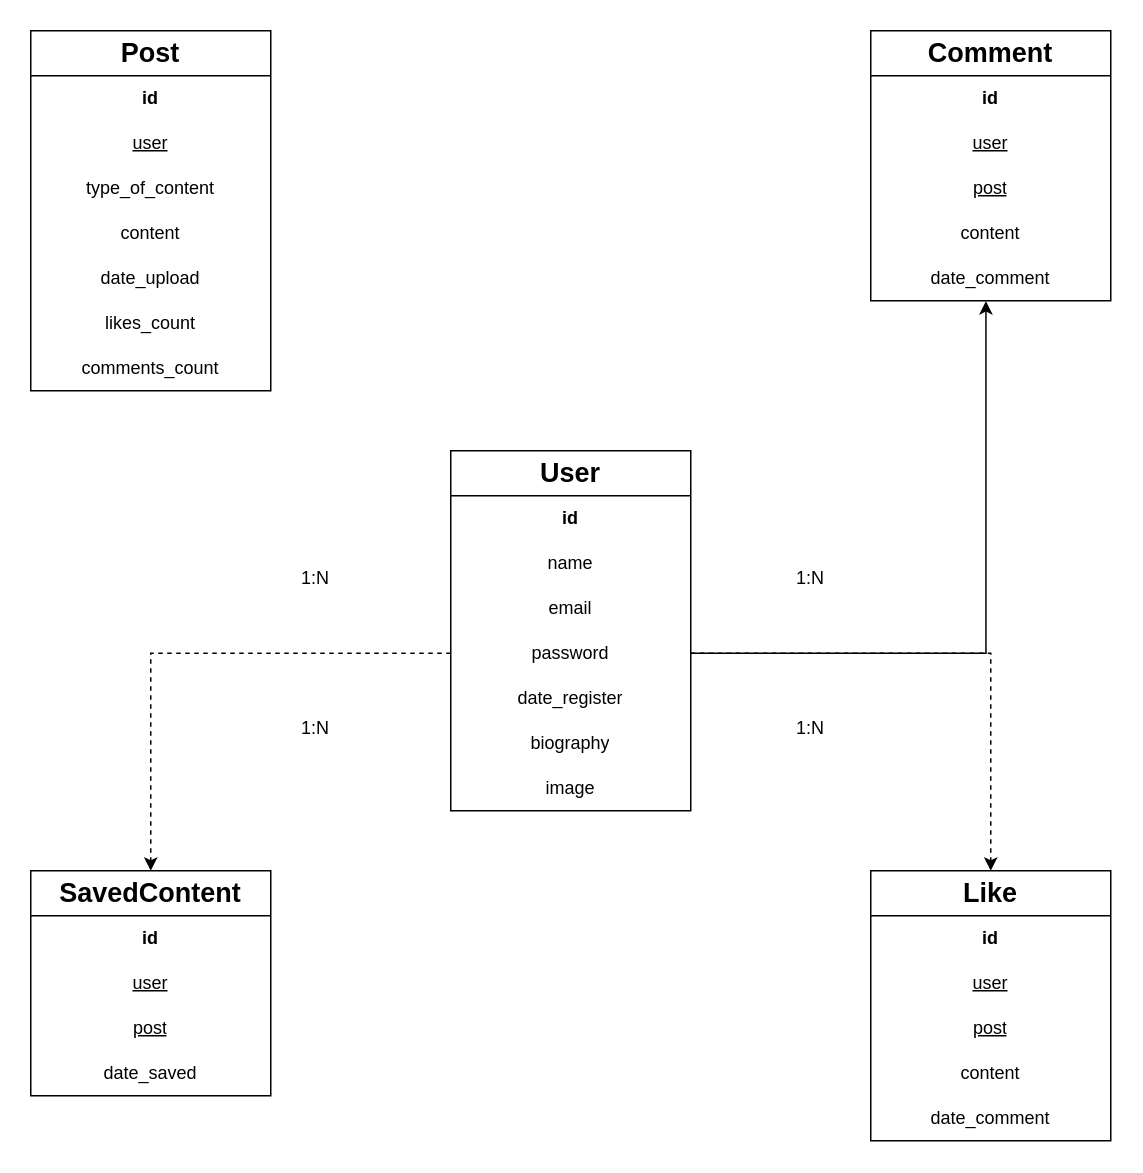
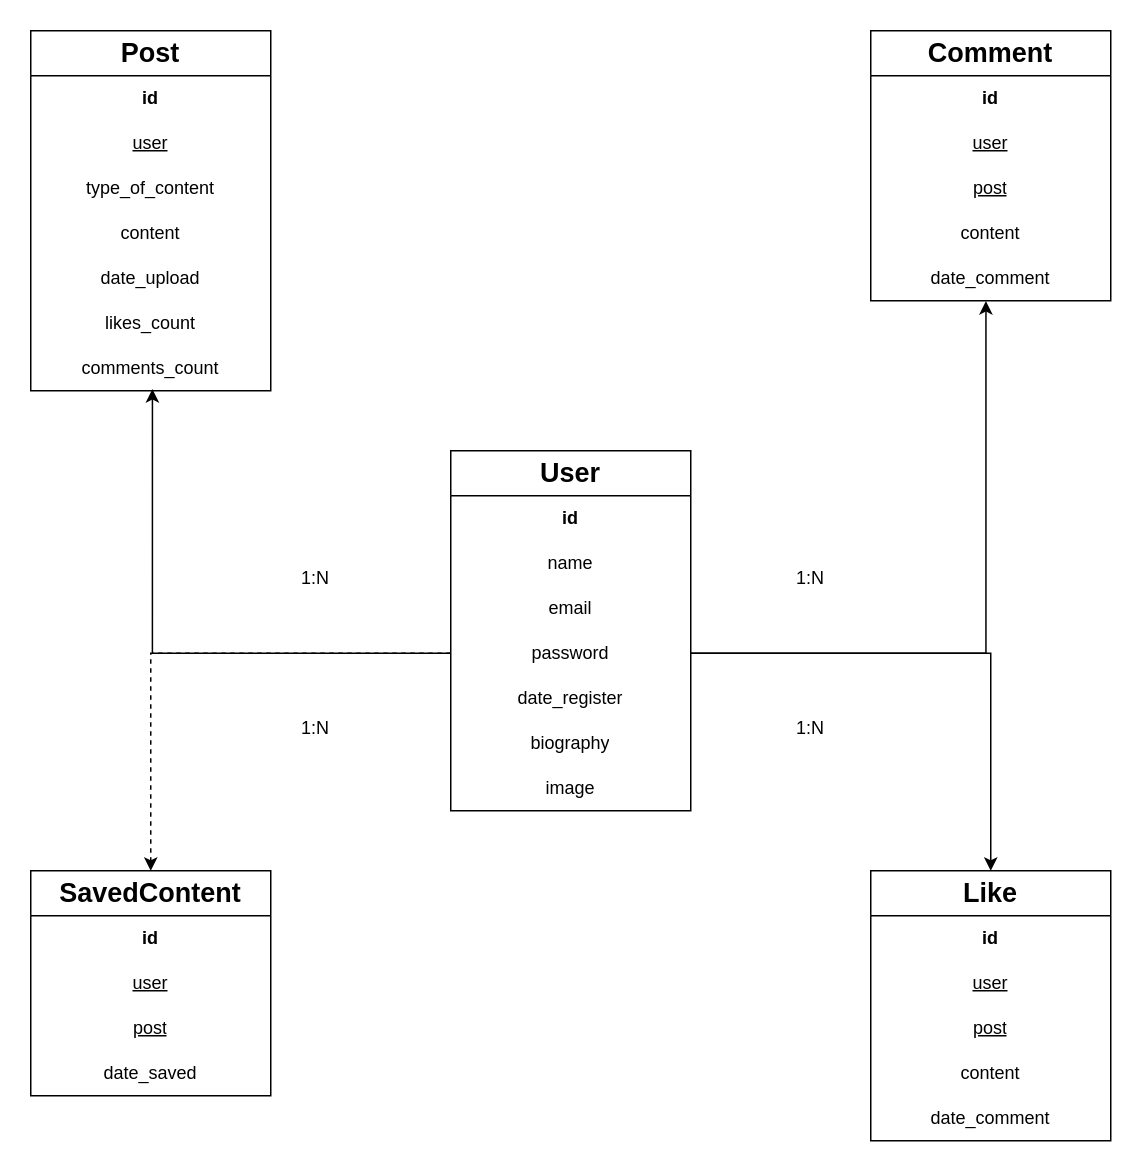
none -> (152, 525)
(991, 754) -> (991, 754)
